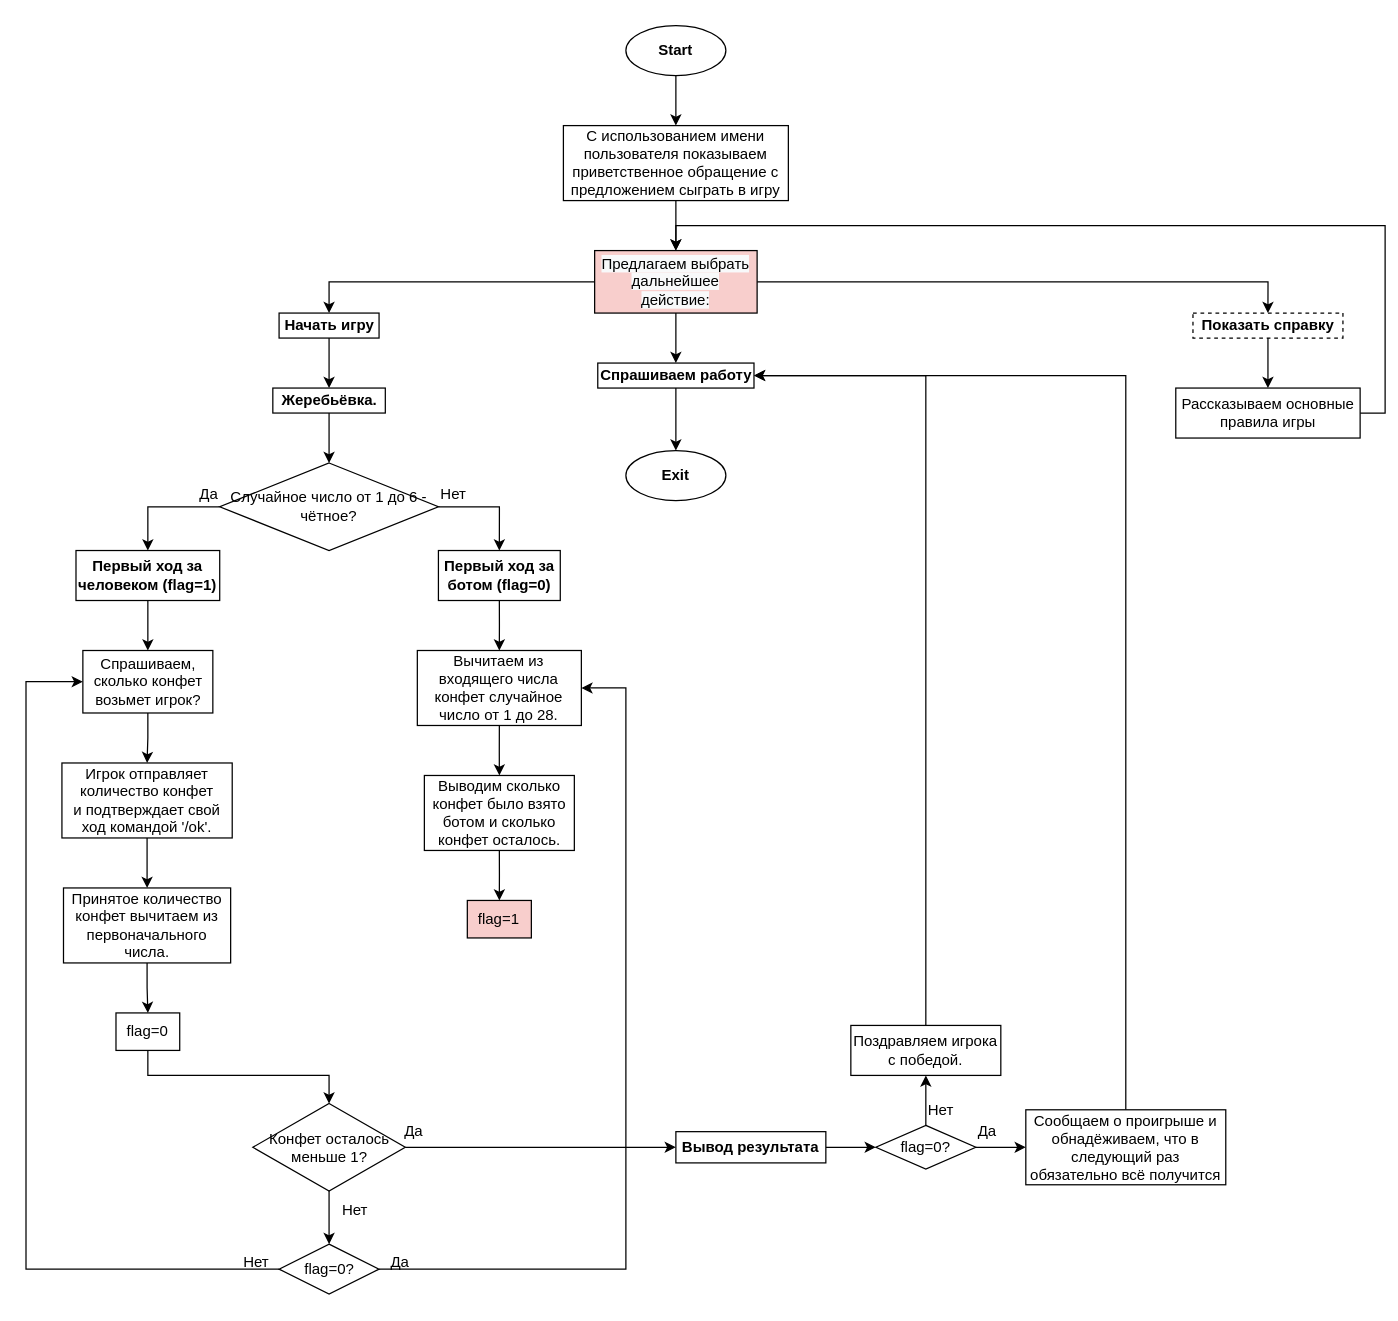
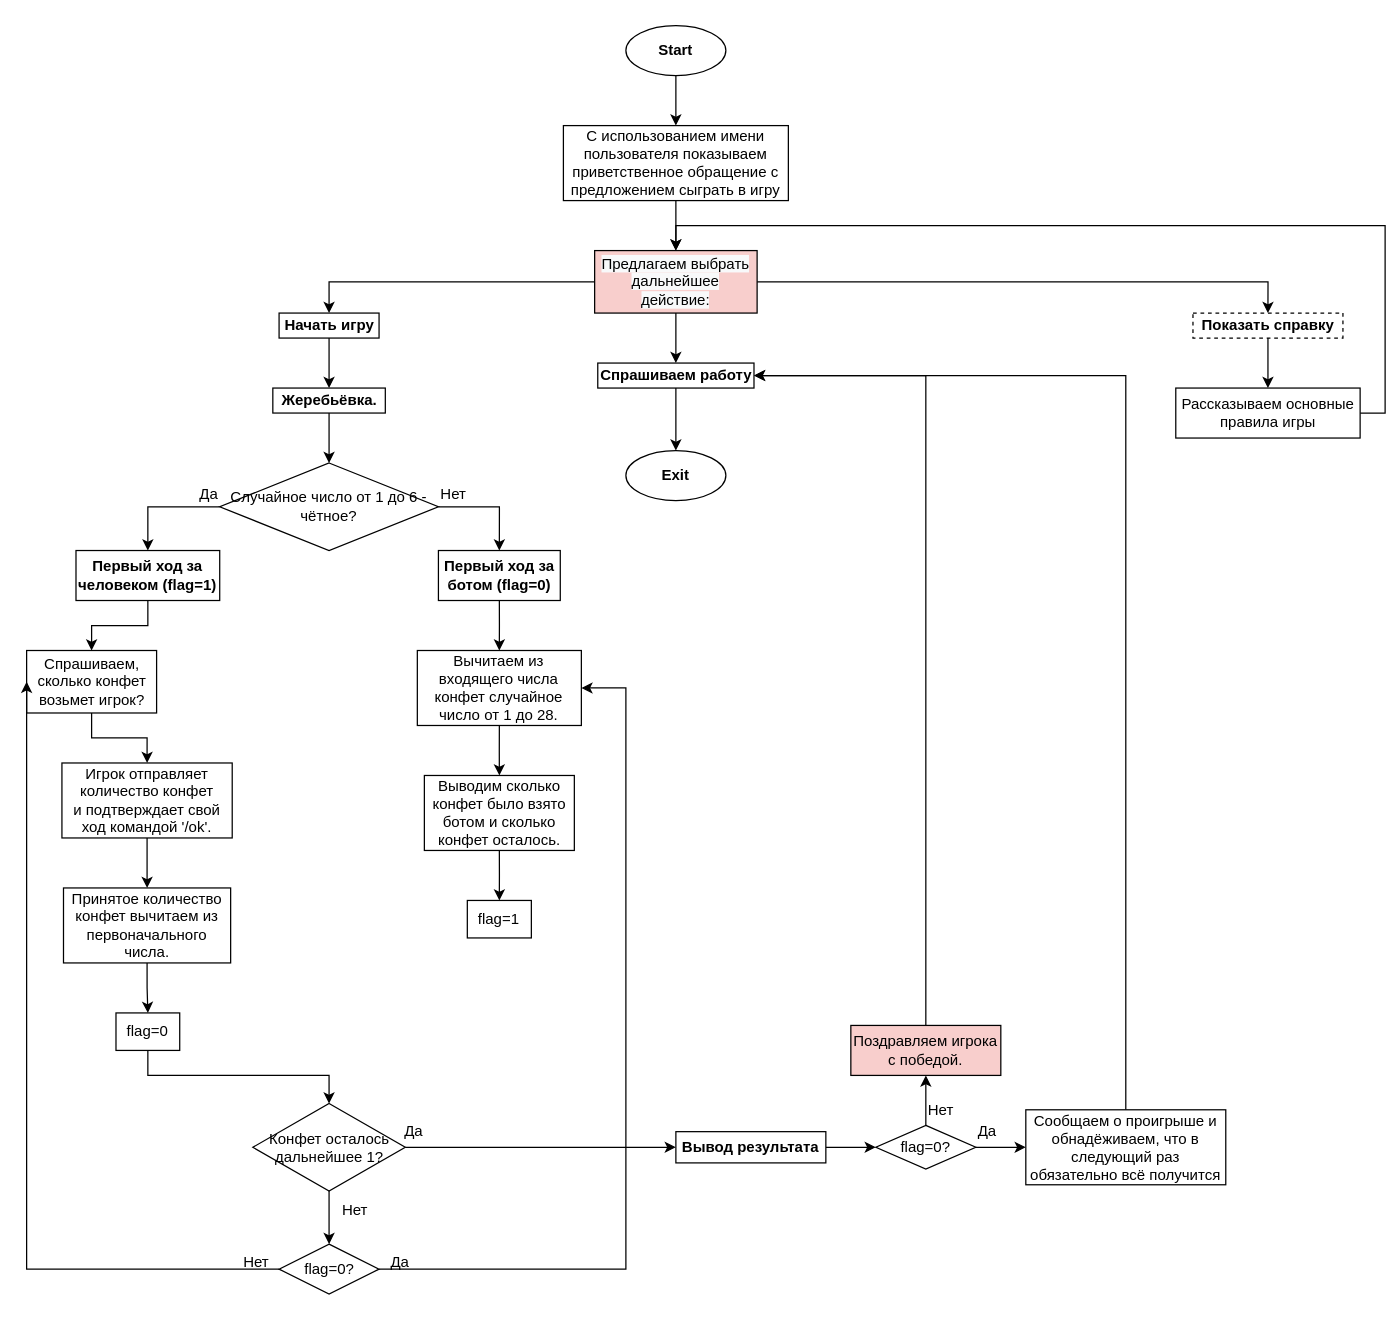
(148, 682) -> (91, 682)
(499, 919) -> (499, 919)
(926, 1051) -> (926, 1051)
(329, 1148) -> (329, 1148)
